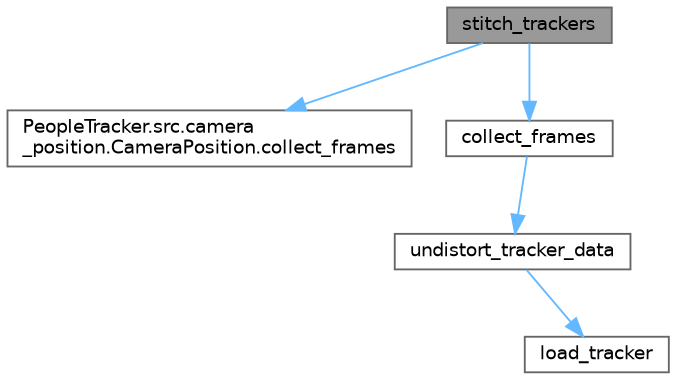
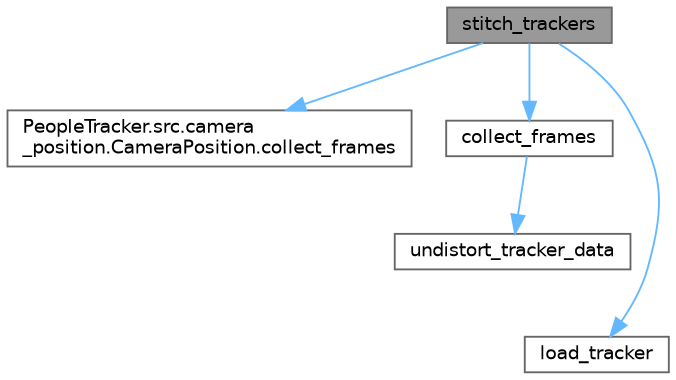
(549, 296) -> (654, 168)
